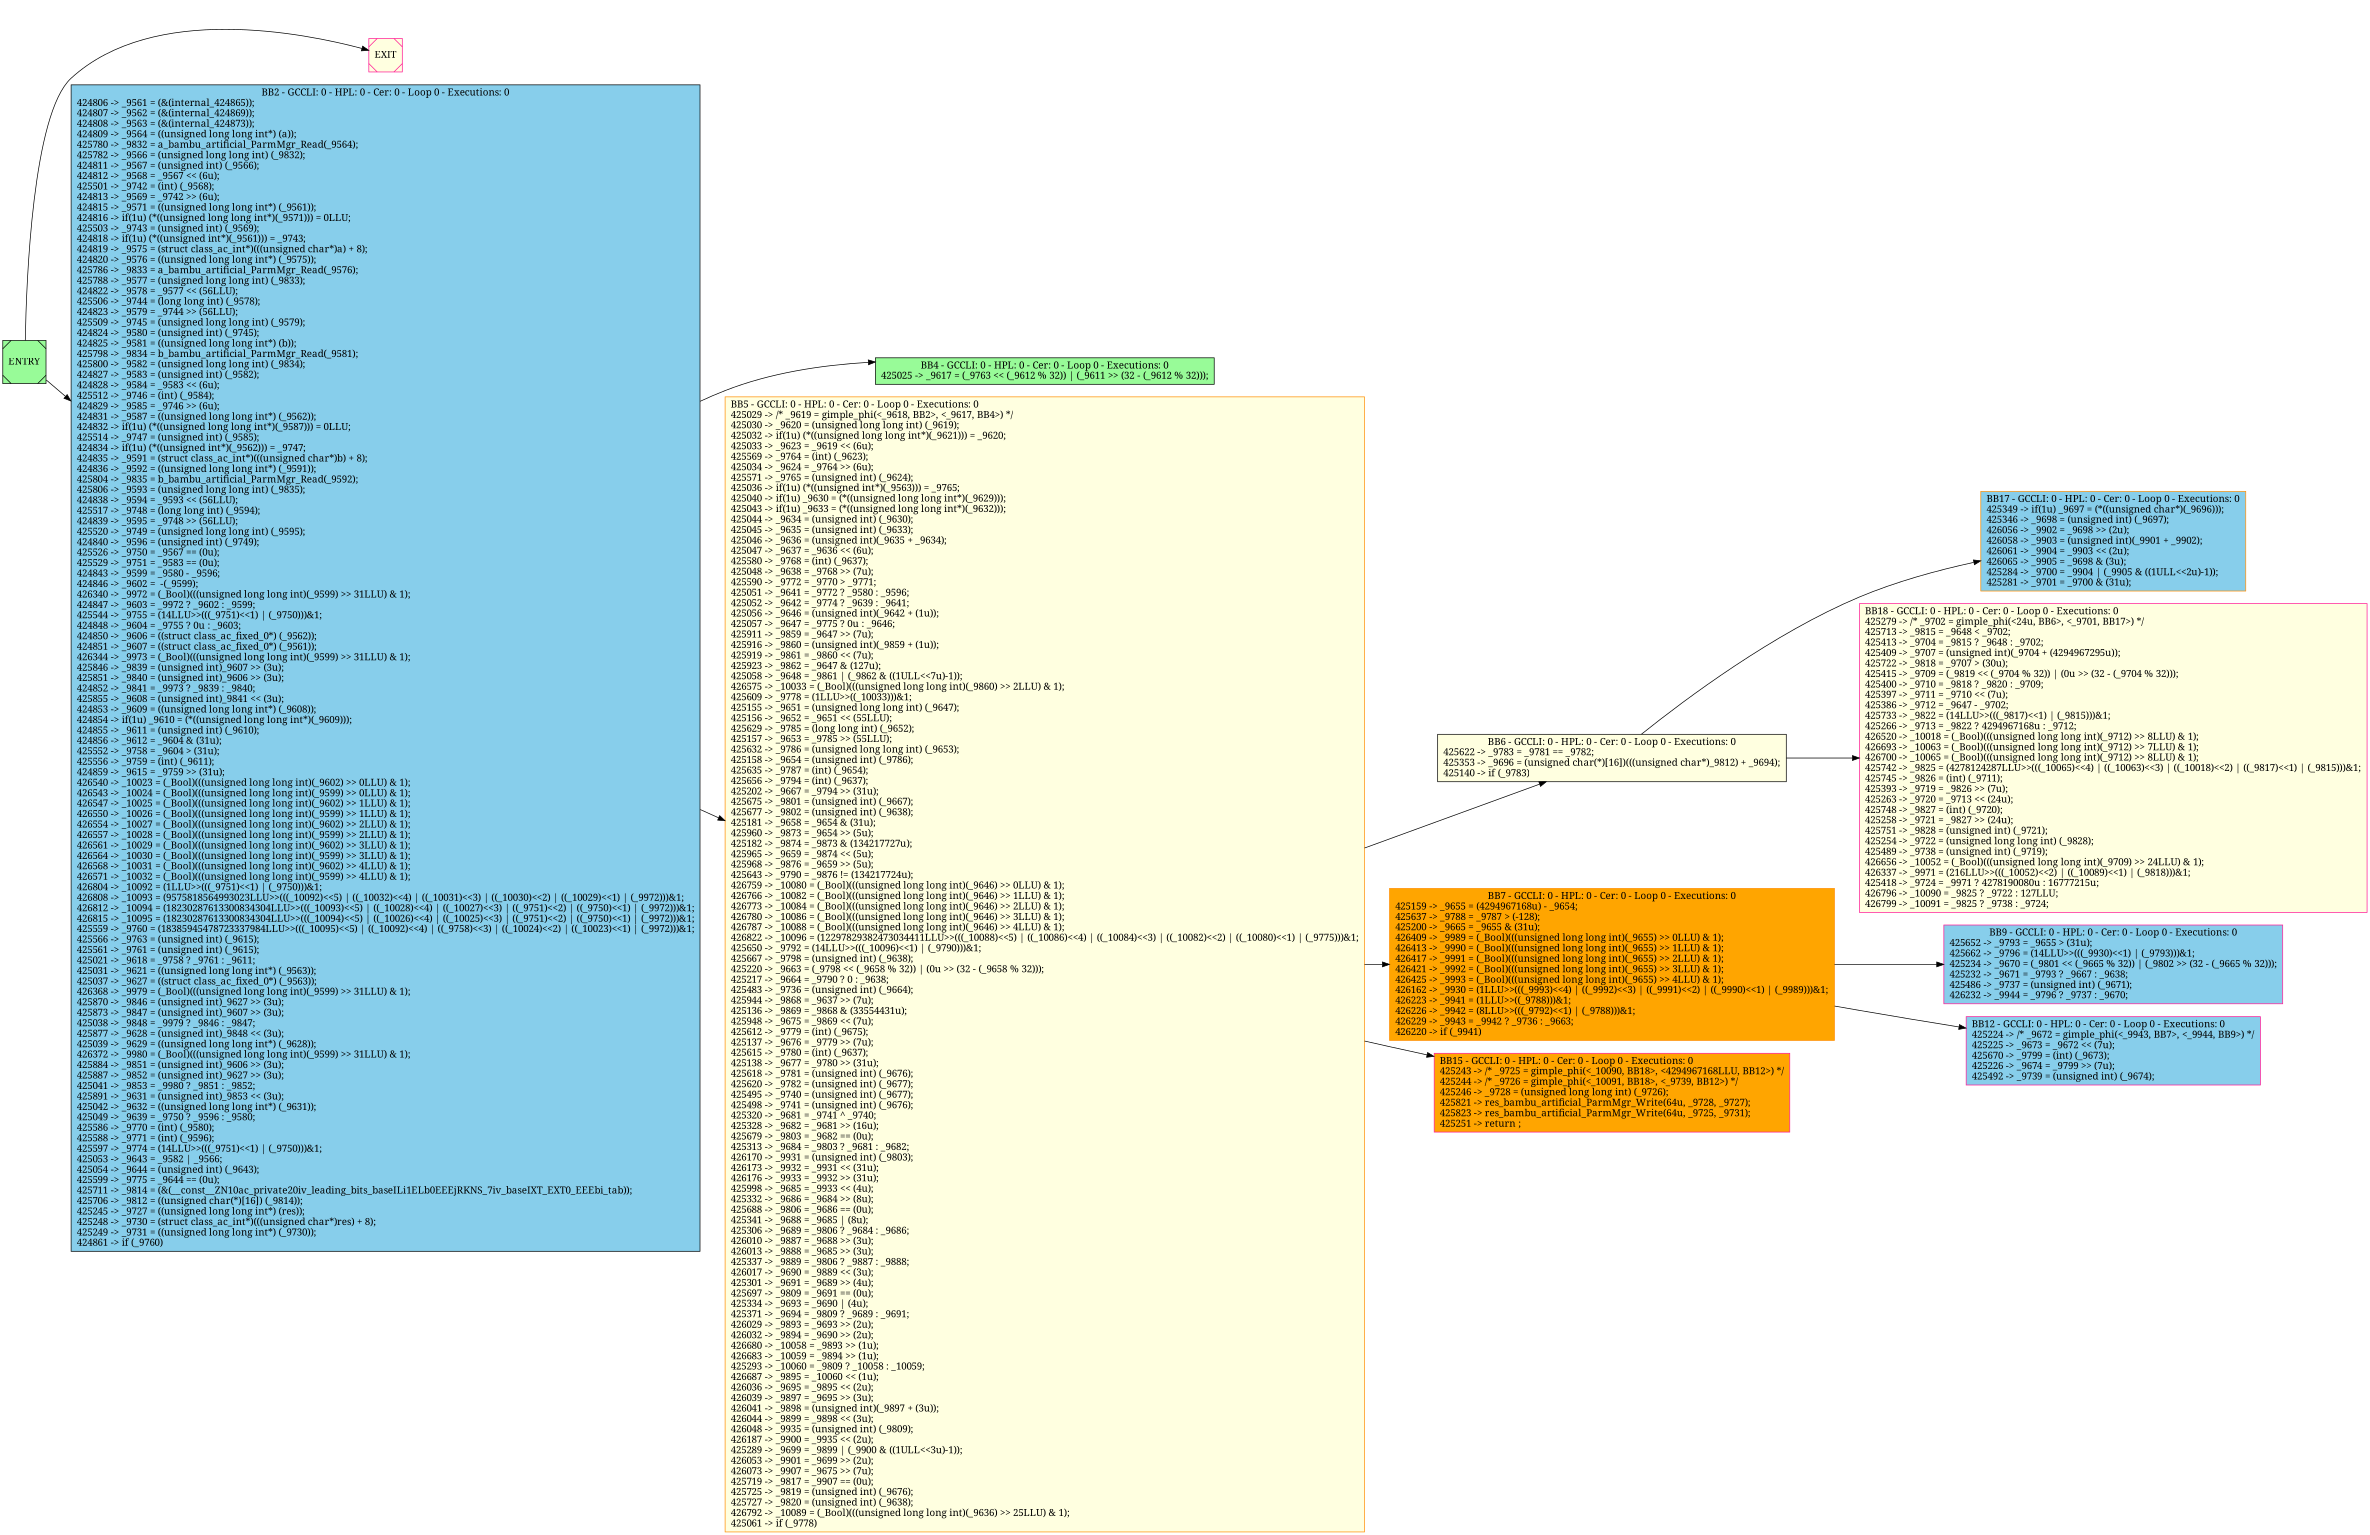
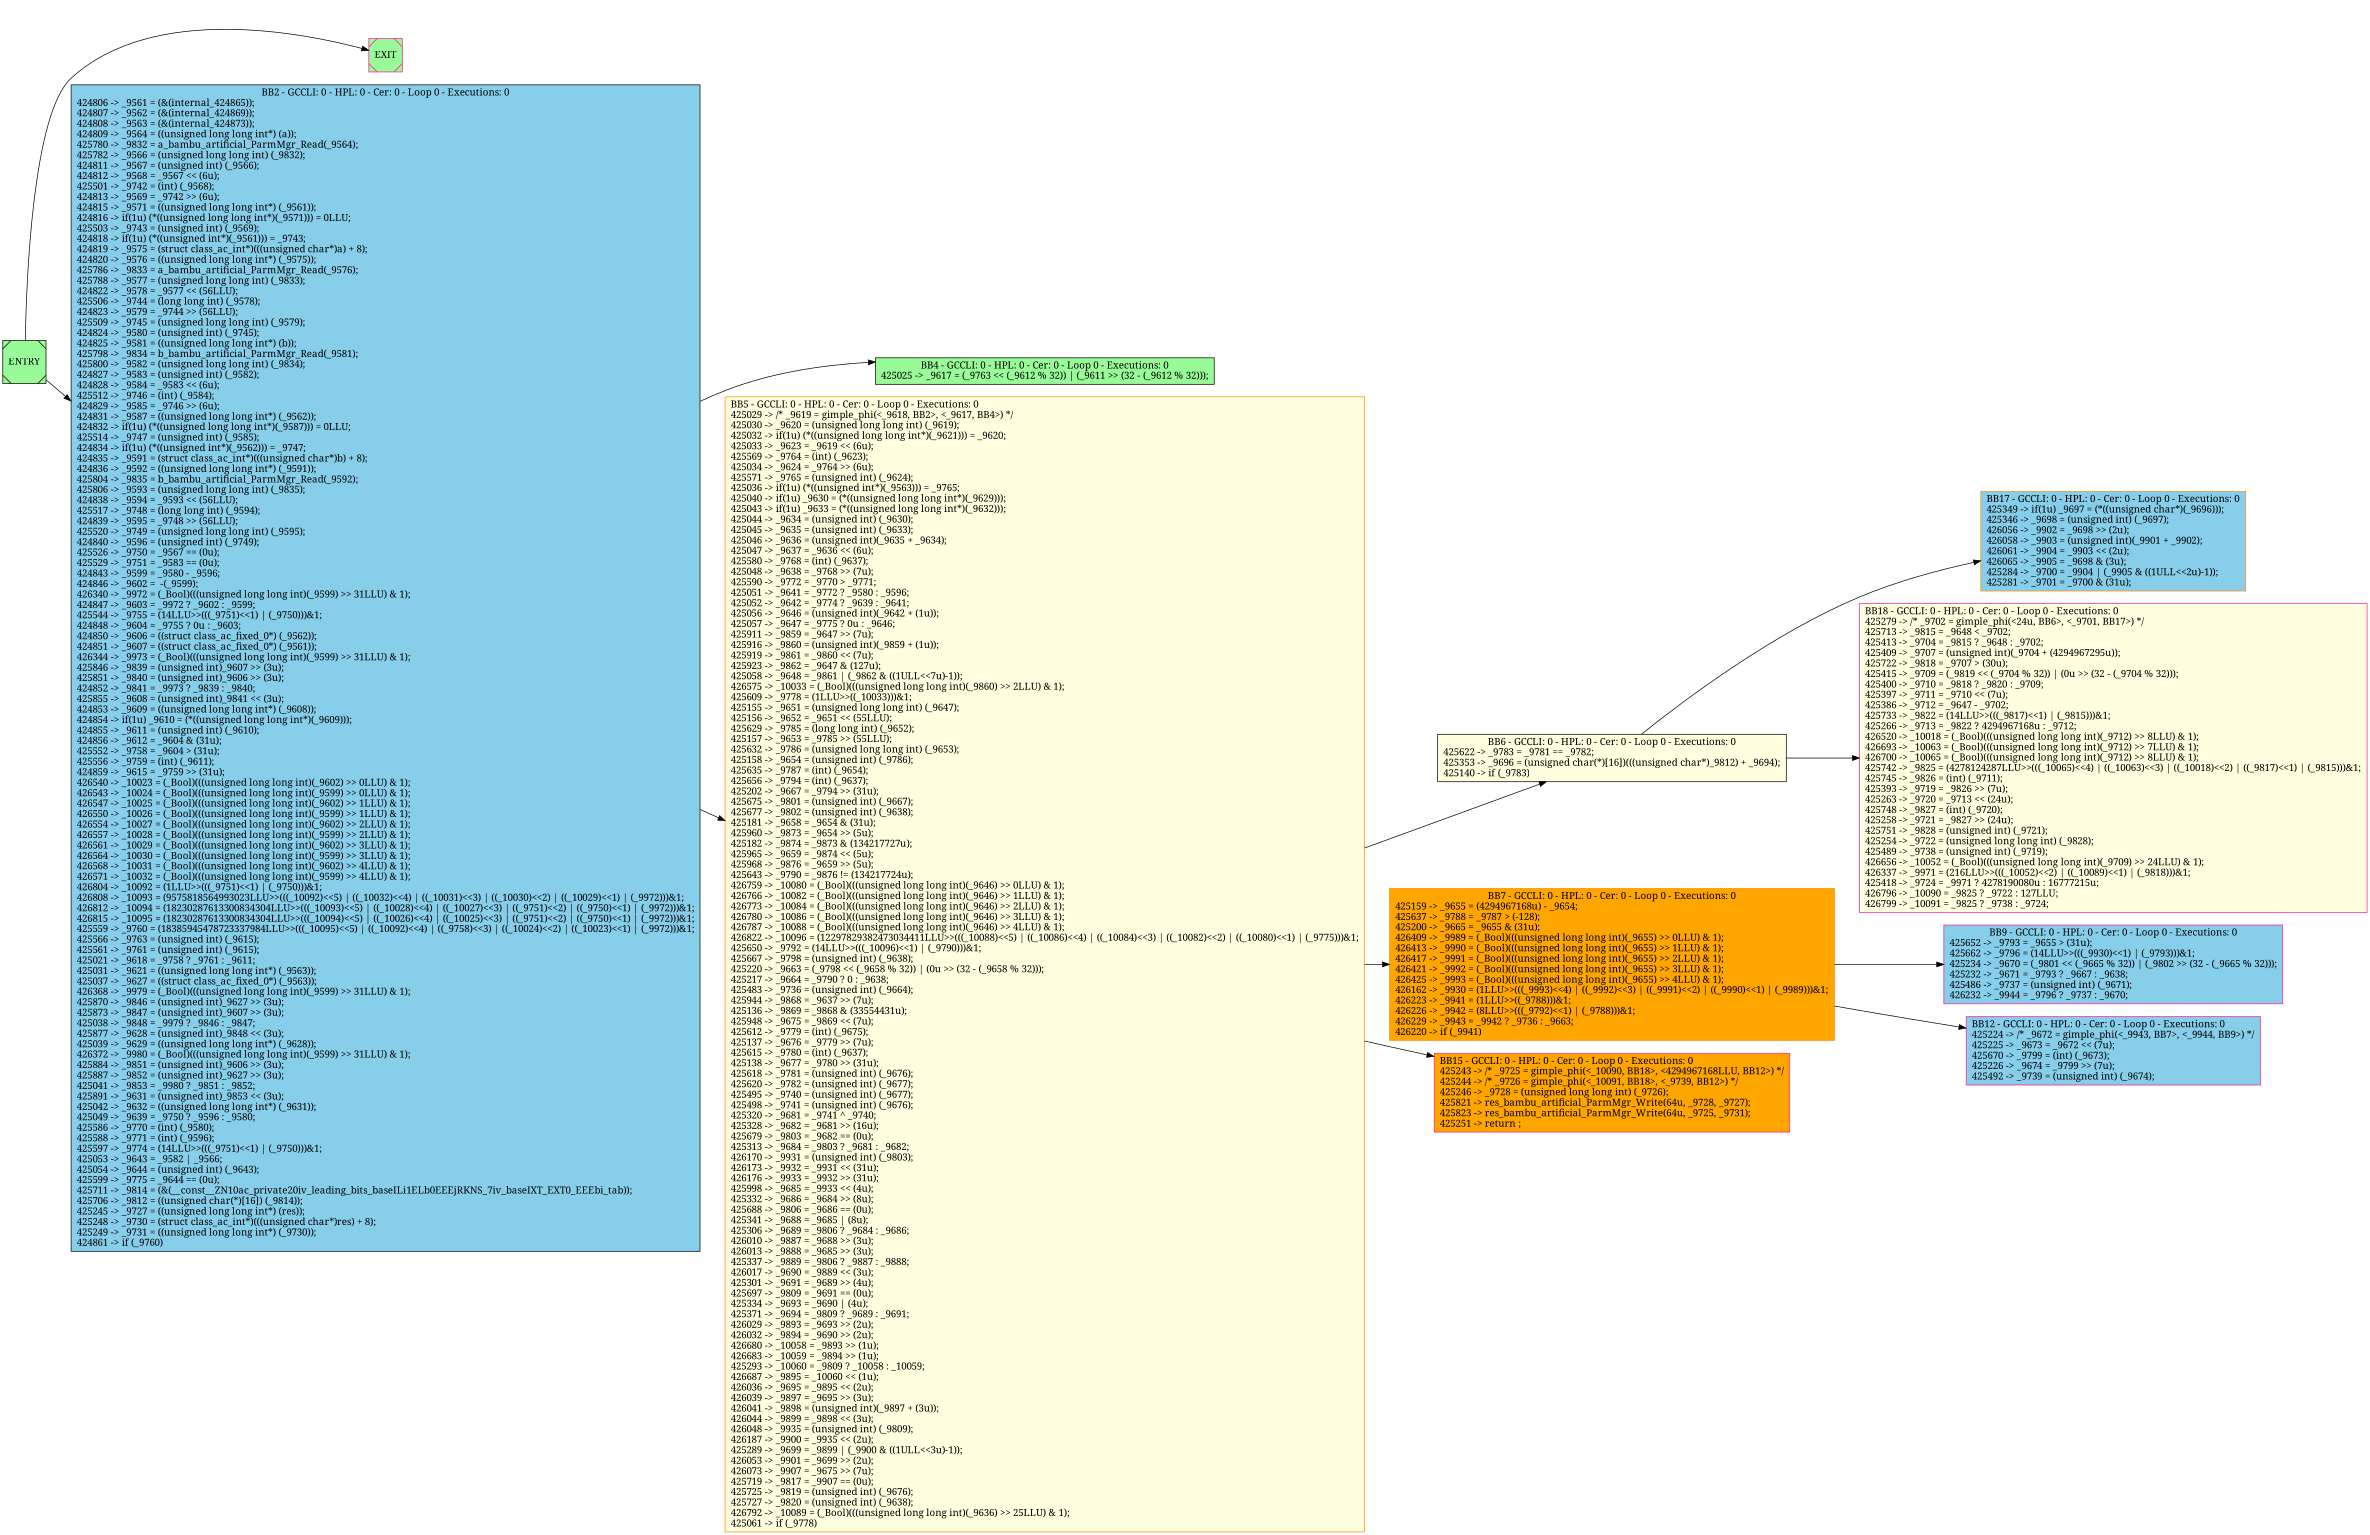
(386, 55) -> (386, 55)
